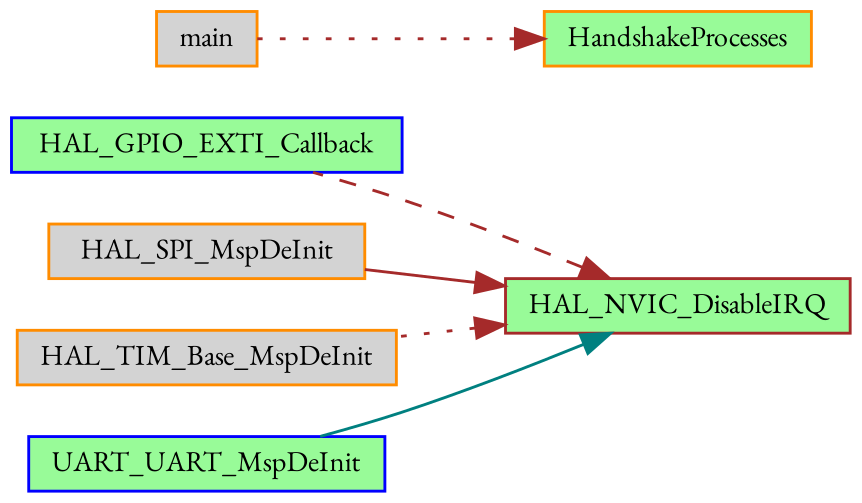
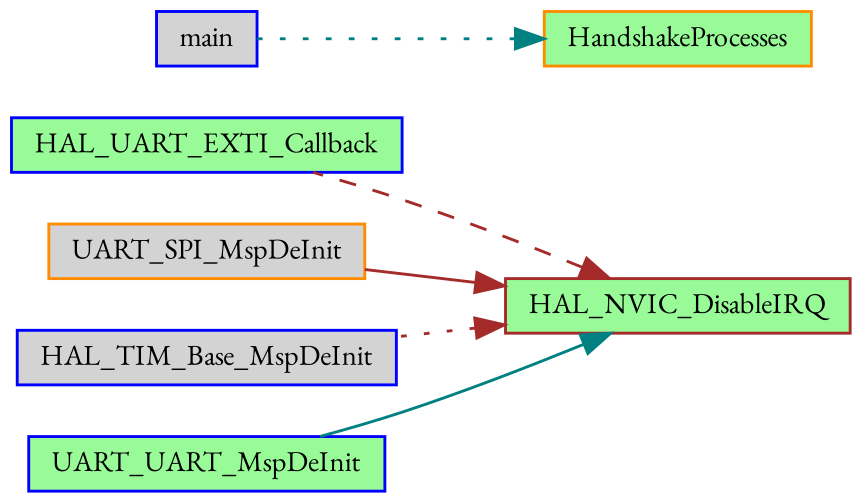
(207, 39) -> (207, 39)
(386, 39) -> (386, 39)
(207, 145) -> (207, 145)
(207, 251) -> (207, 251)
(207, 358) -> (207, 358)
